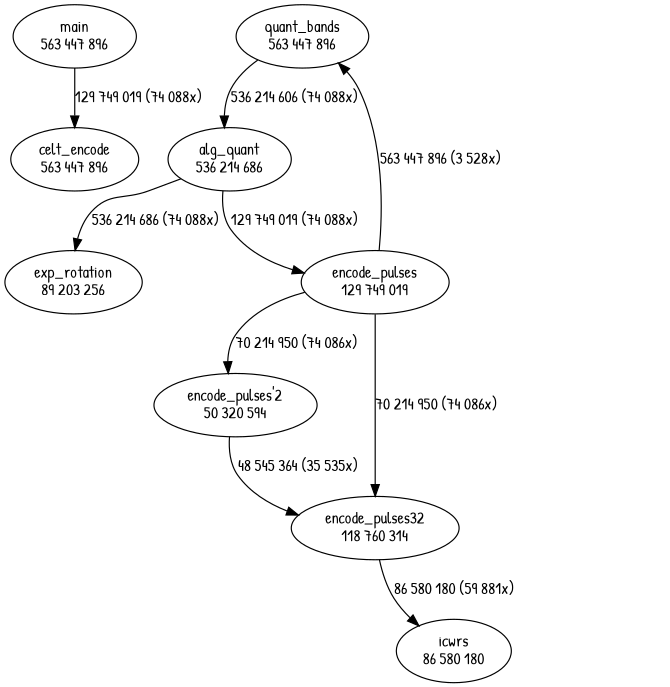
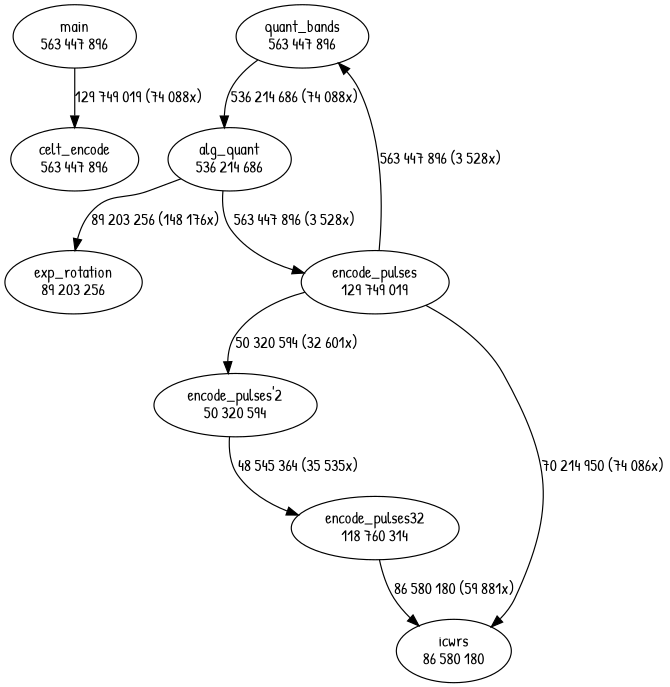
(295, 98) -> (295, 98)
(156, 221) -> (156, 221)
(295, 221) -> (295, 221)
(297, 344) -> (297, 344)
(375, 399) -> (535, 446)
